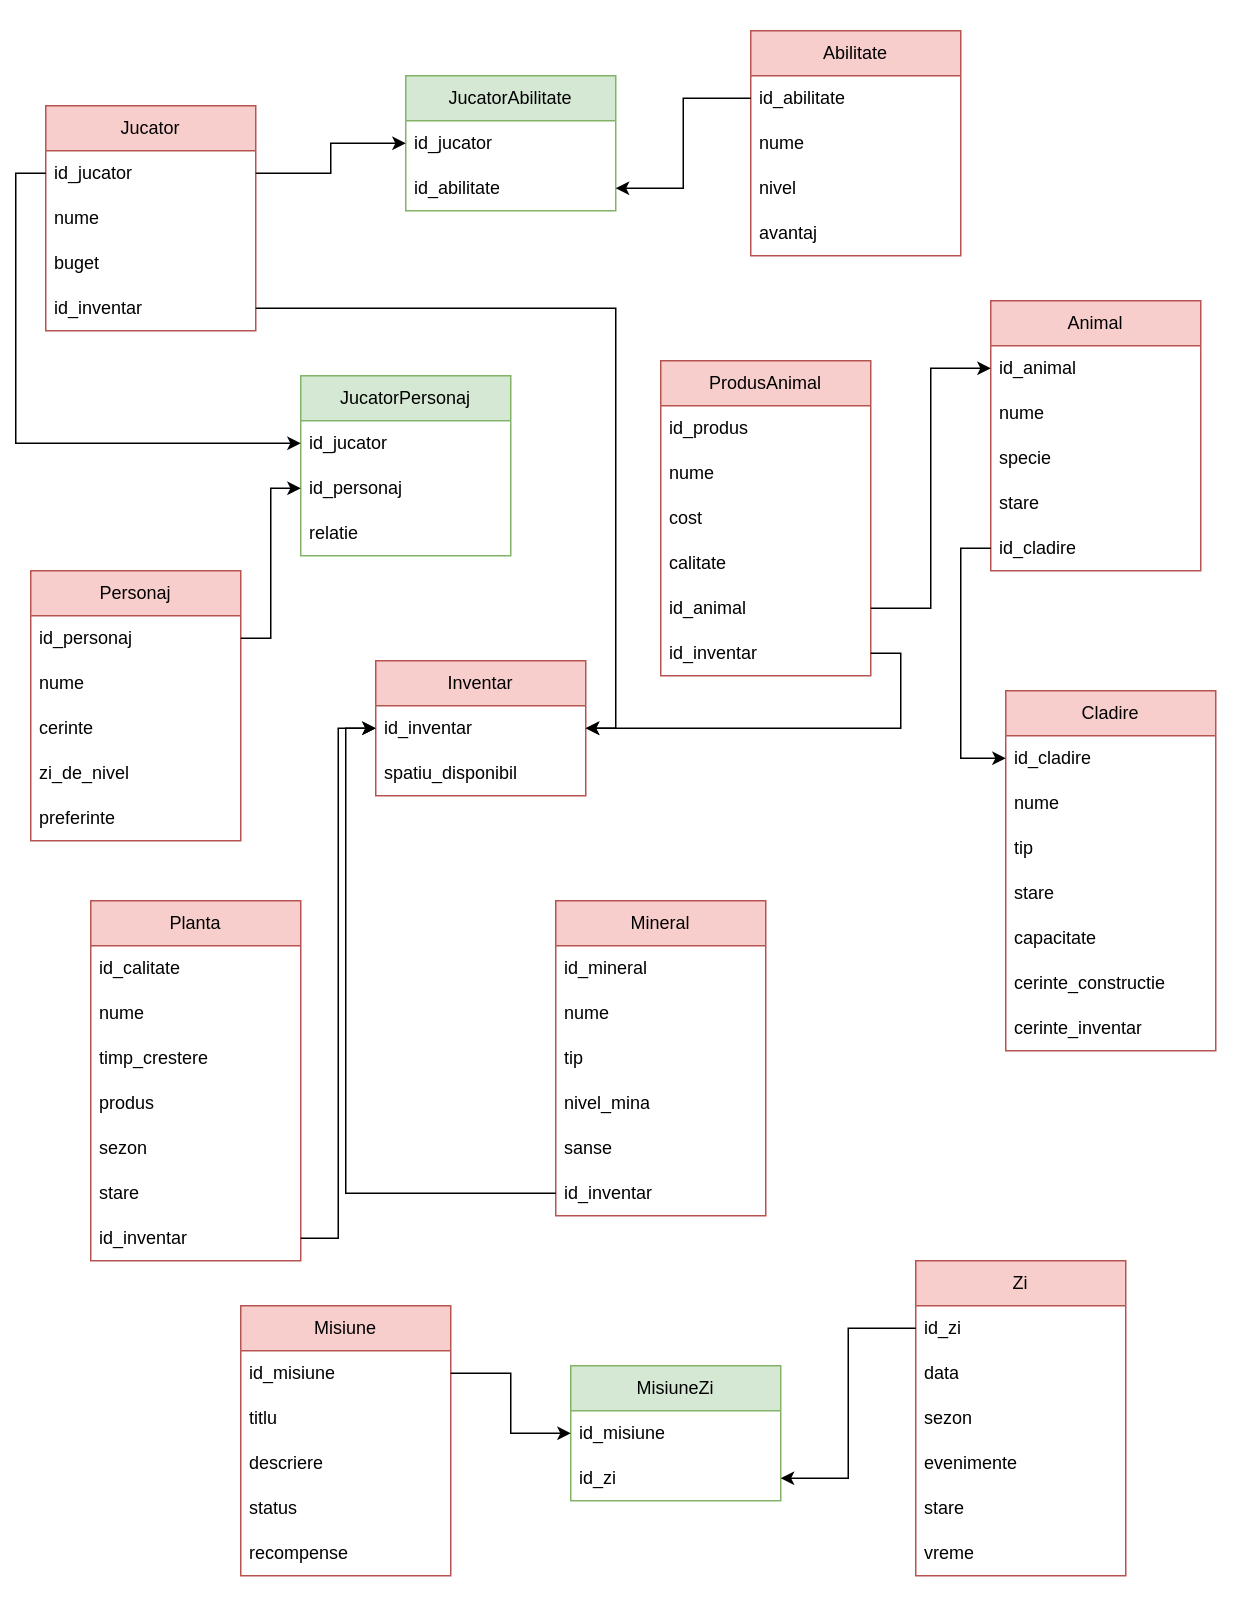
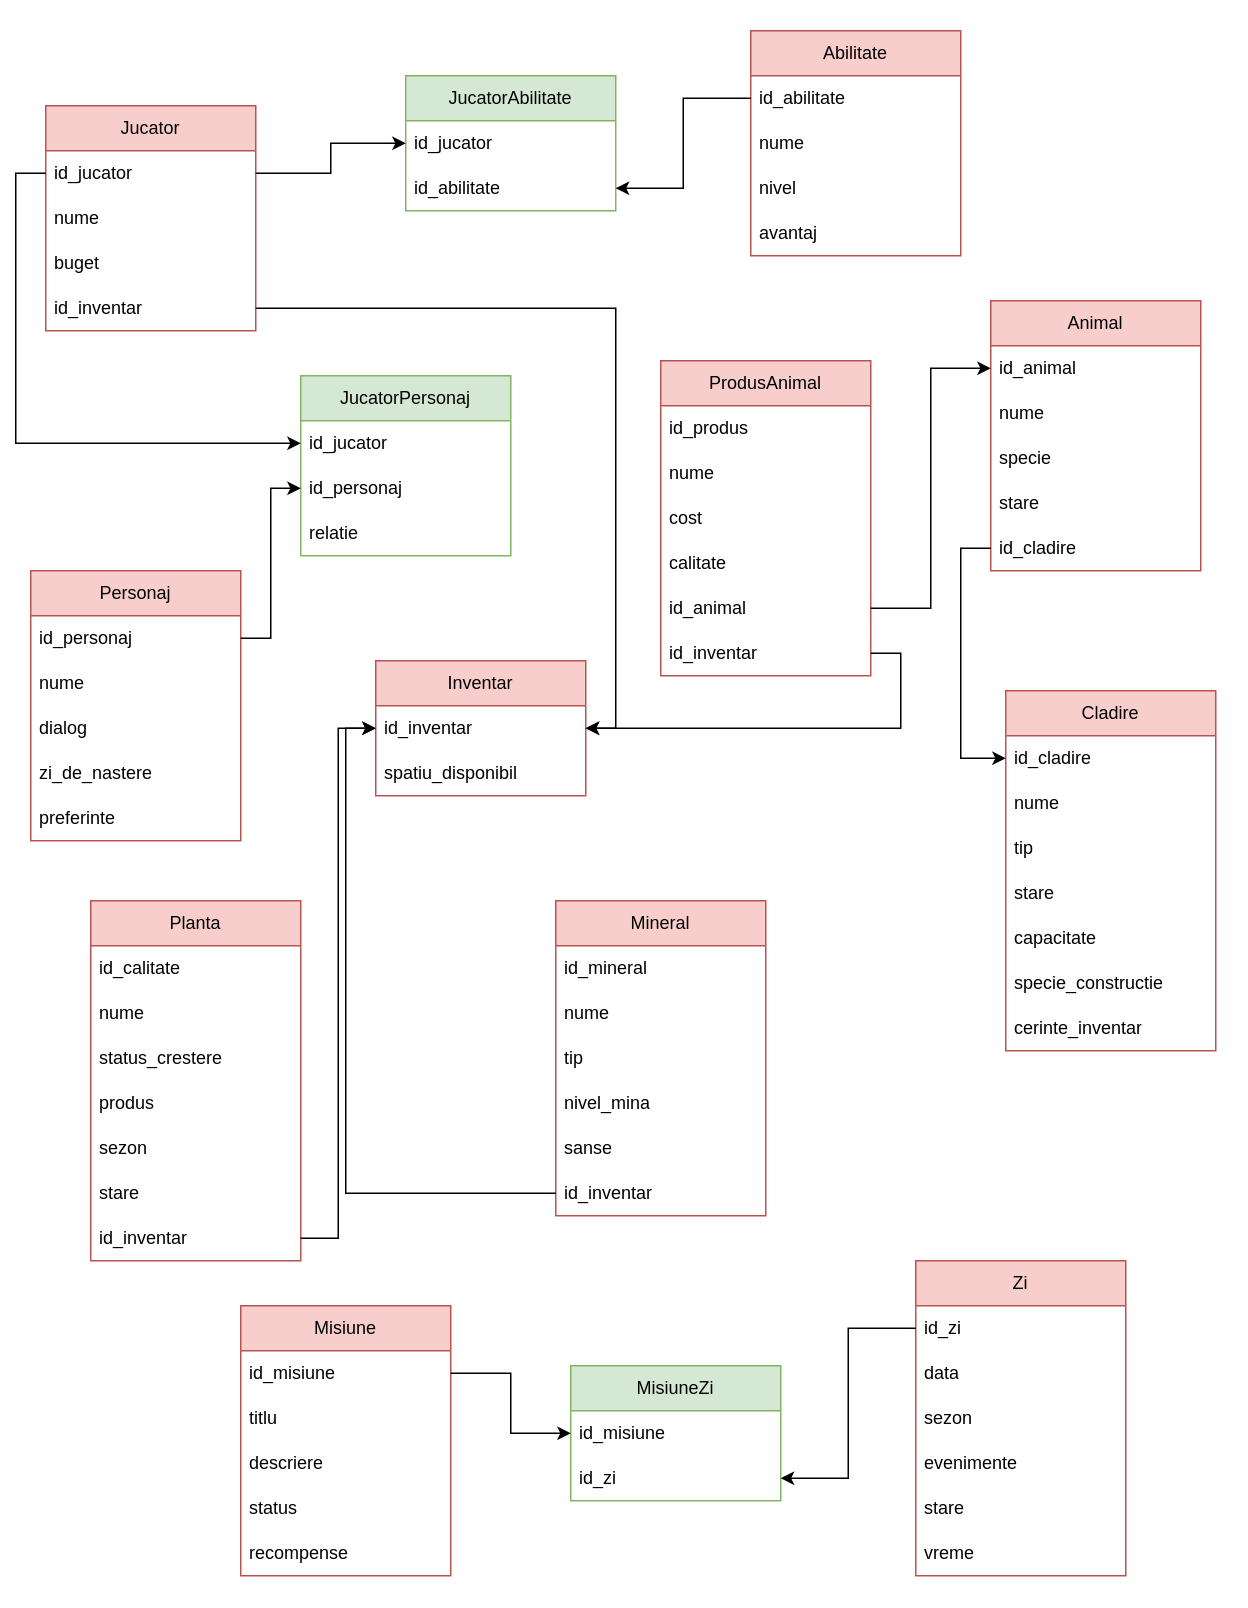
(73, 728) -> (65, 728)
(88, 773) -> (103, 773)
(1106, 983) -> (1101, 983)
(163, 1058) -> (175, 1058)
